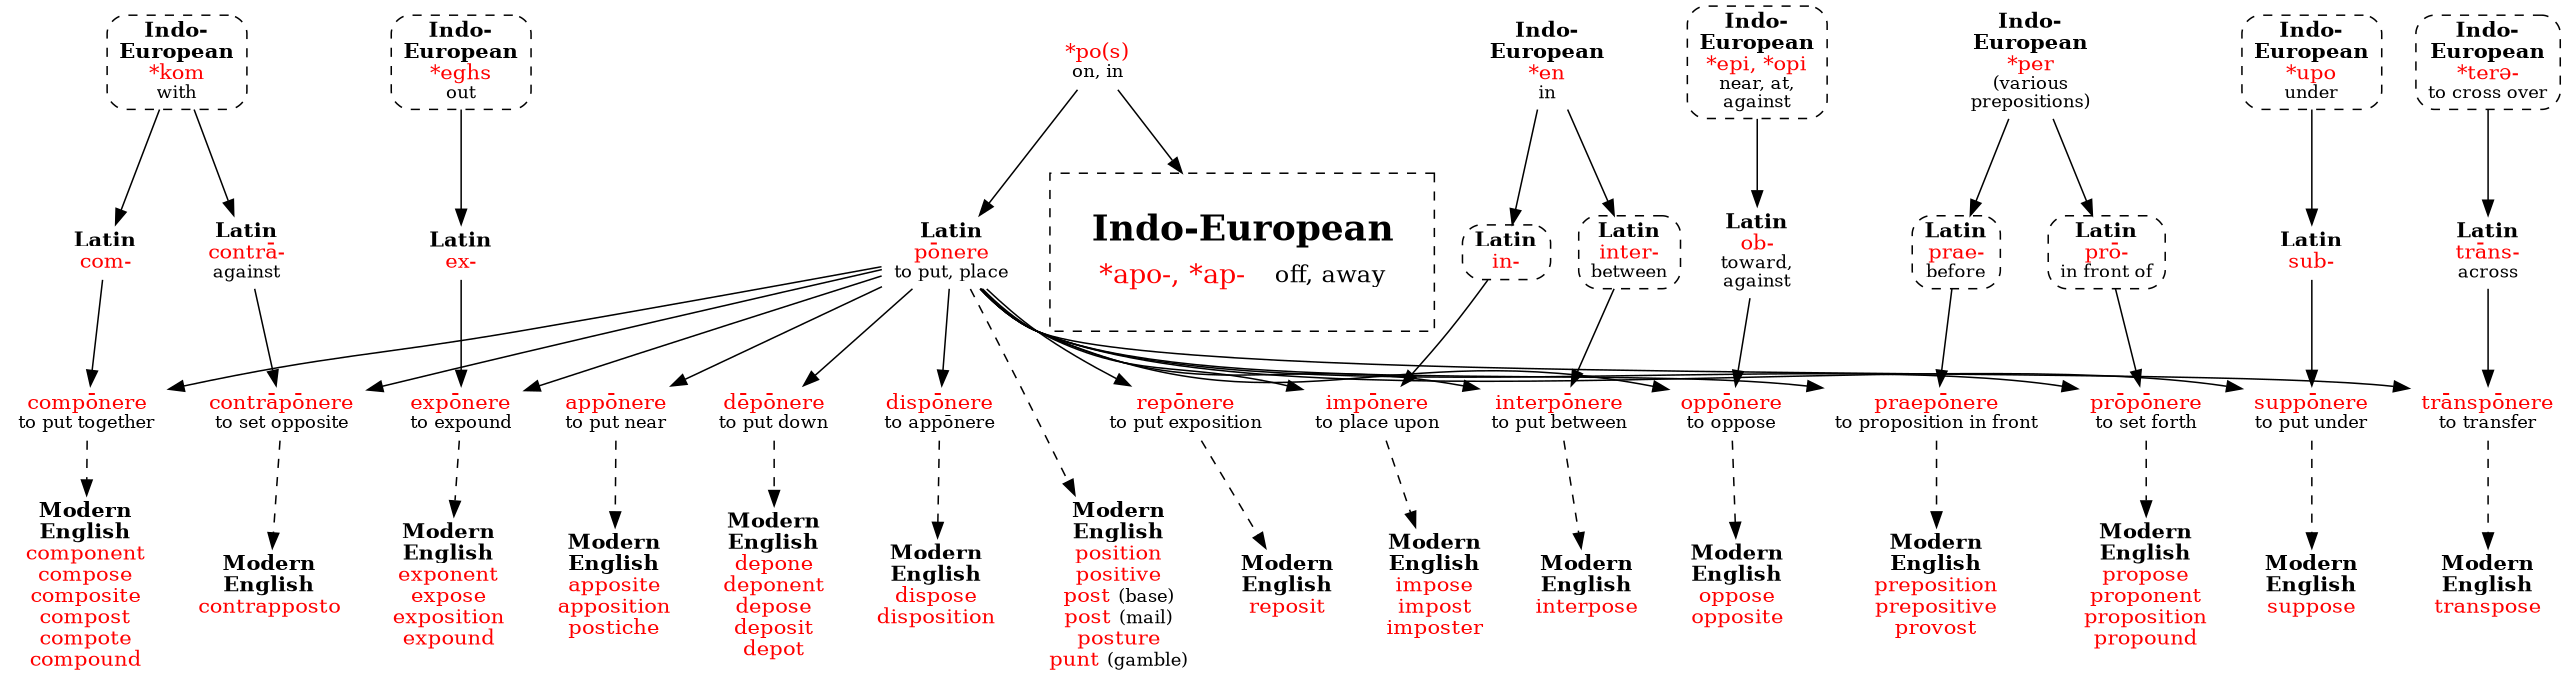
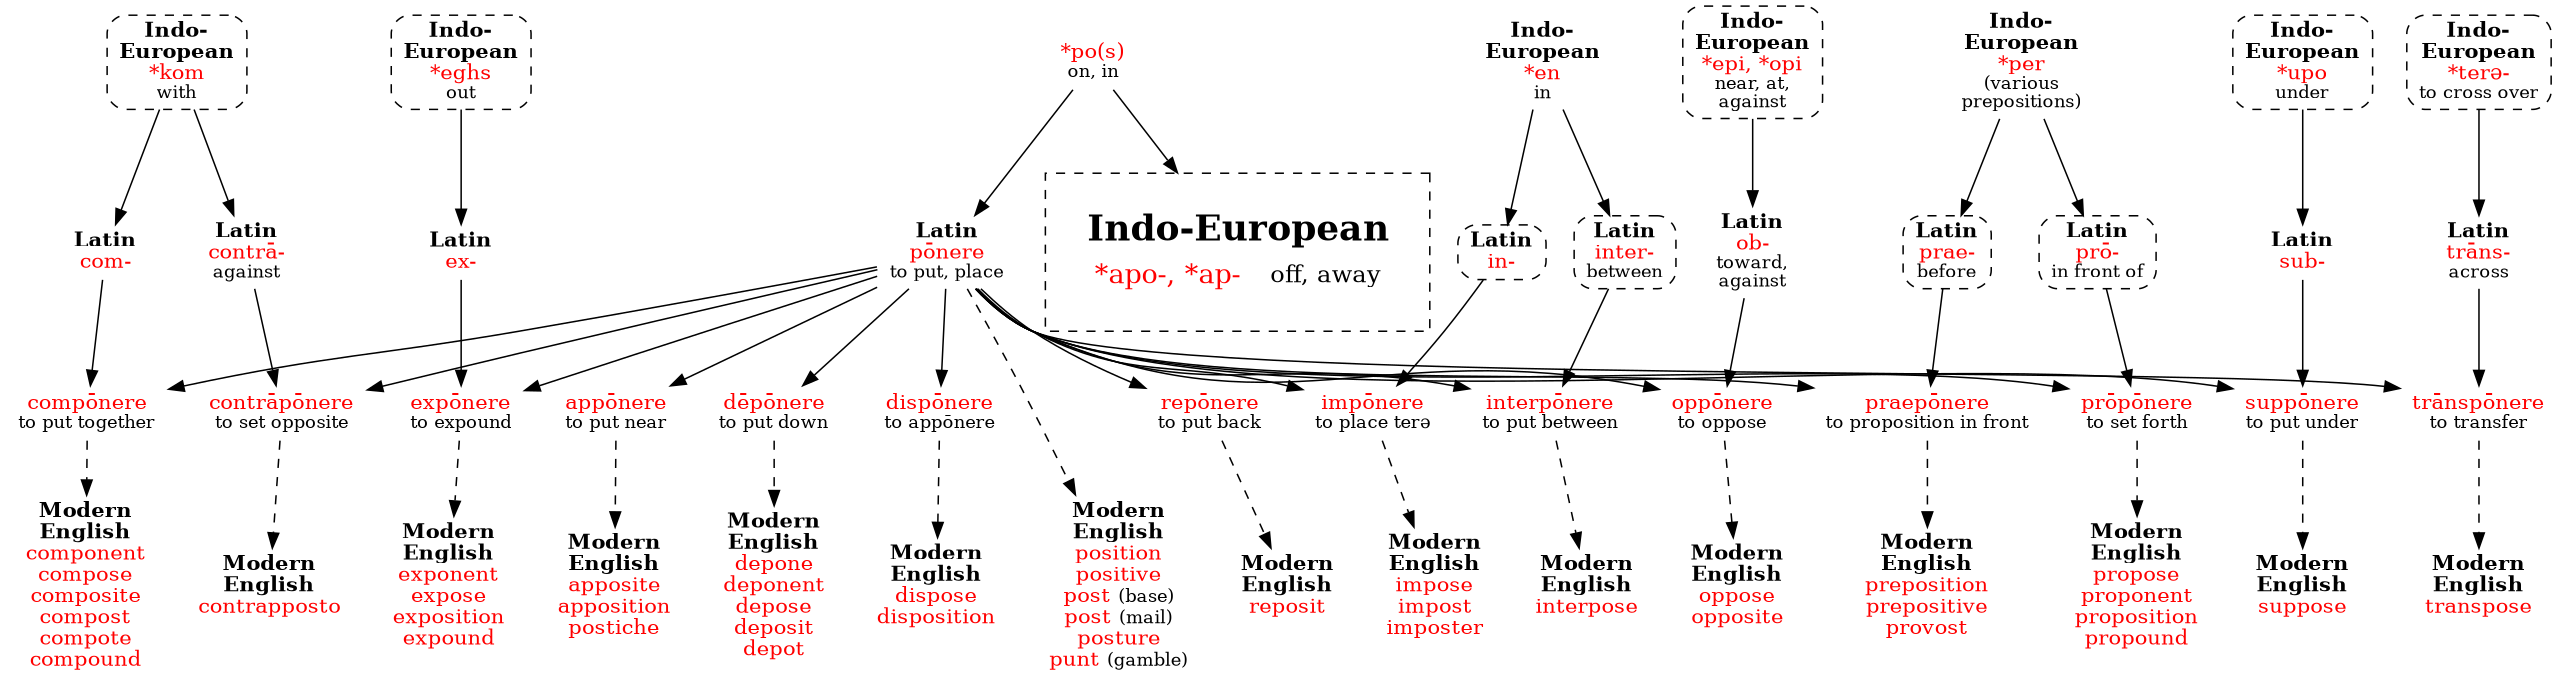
(1186, 422) -> (1210, 422)
(1377, 422) -> (1373, 422)
